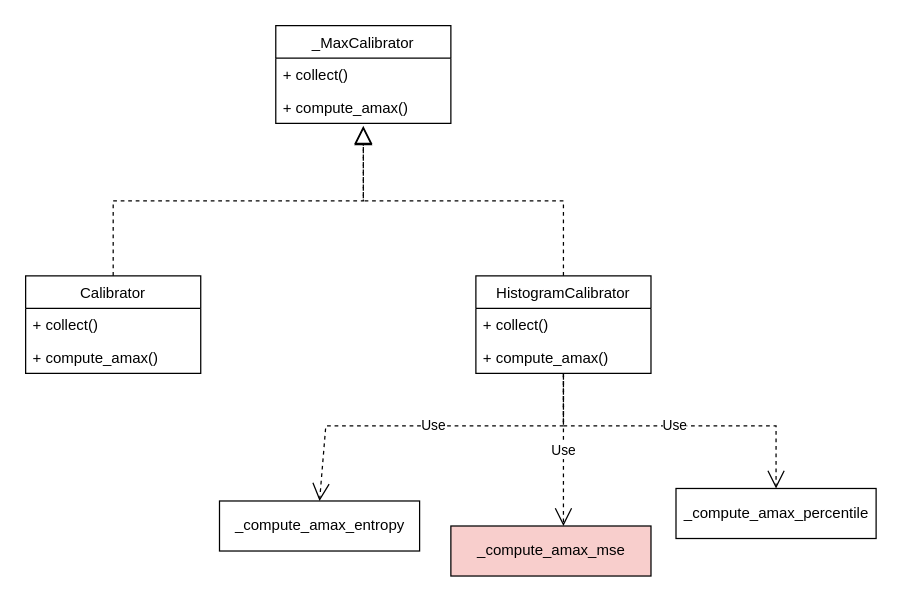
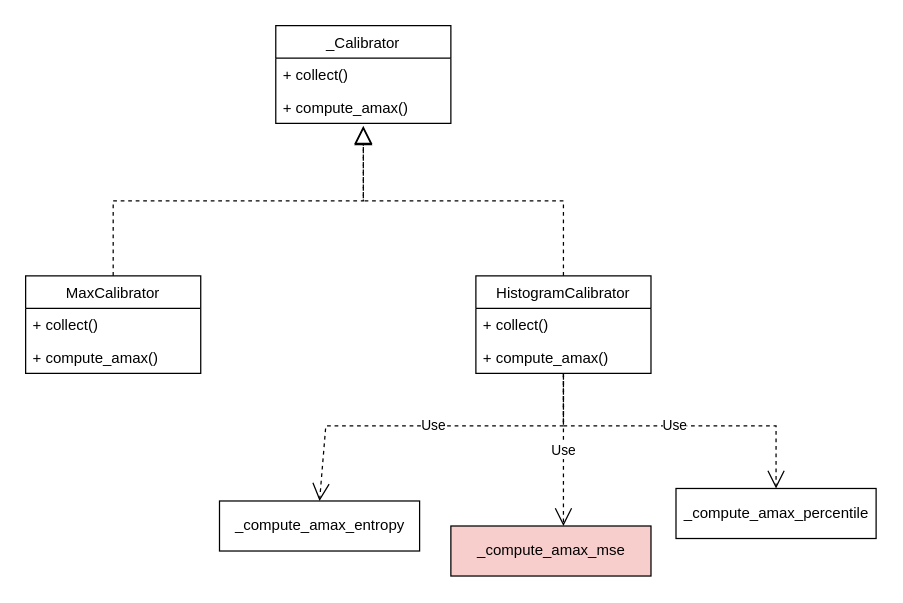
(363, 43) -> (363, 43)
(113, 293) -> (113, 293)
